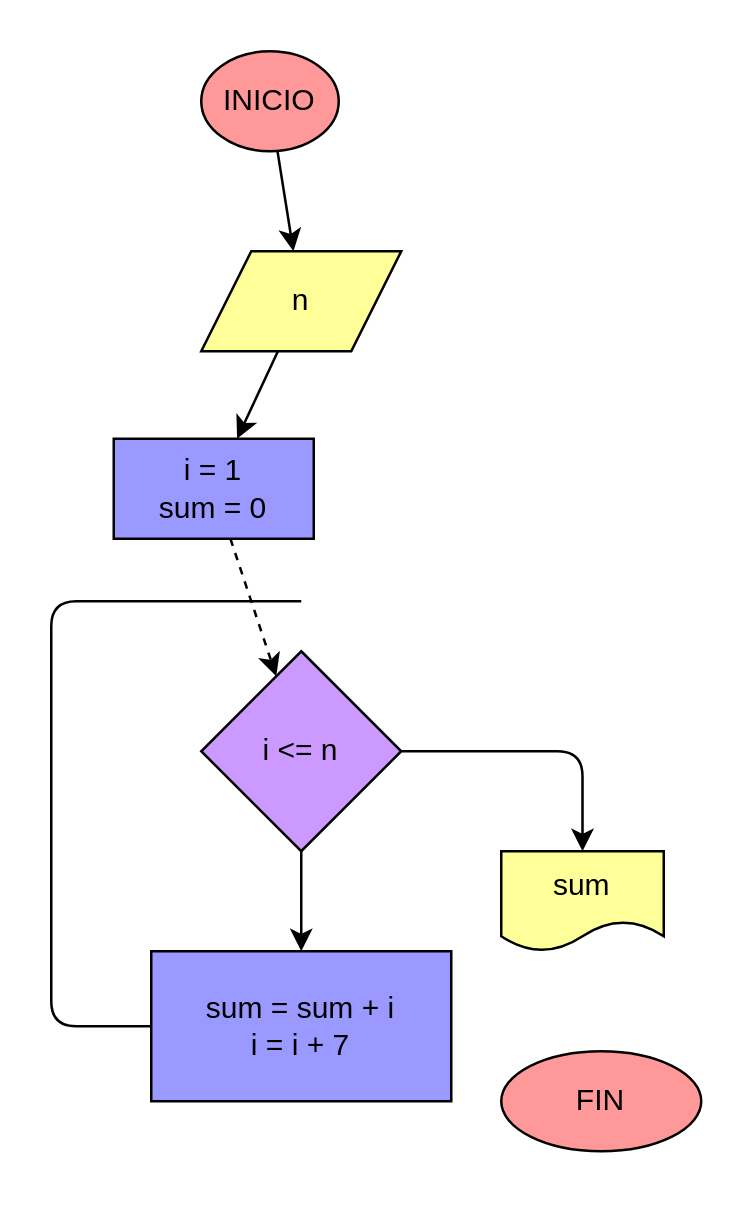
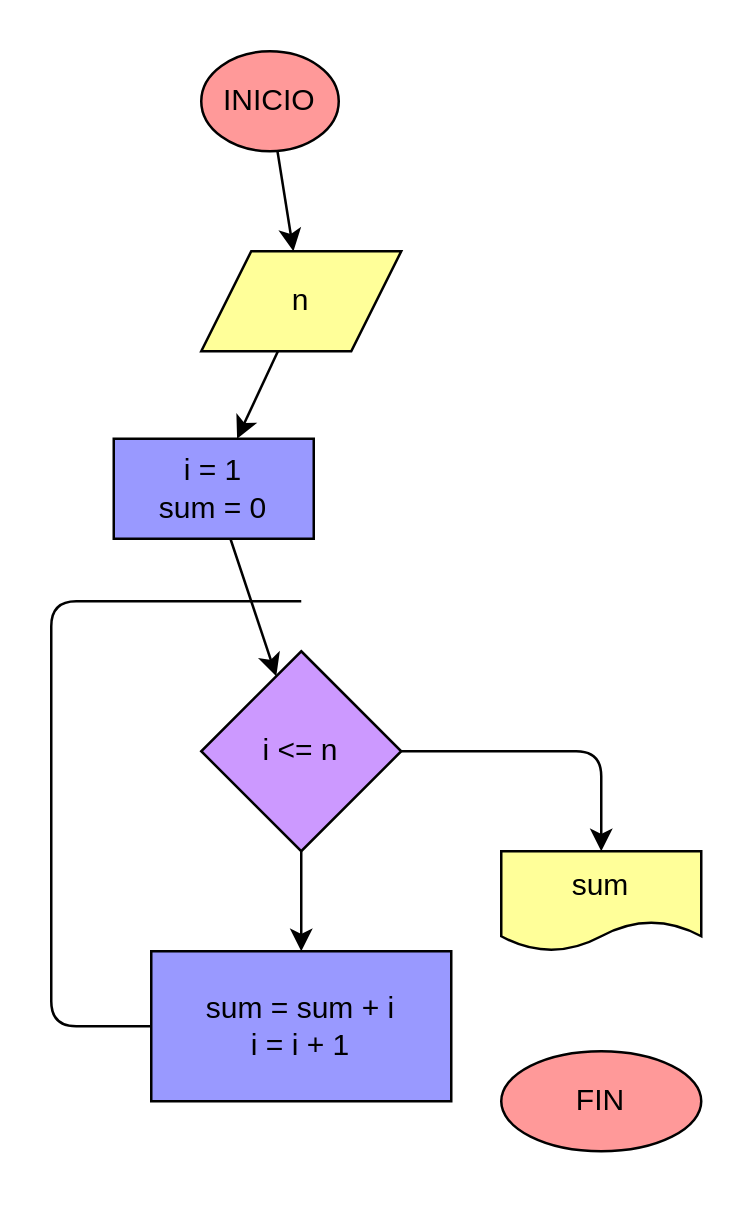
(240, 568) -> (240, 568)
(583, 901) -> (601, 901)
(301, 1026) -> (301, 1026)
